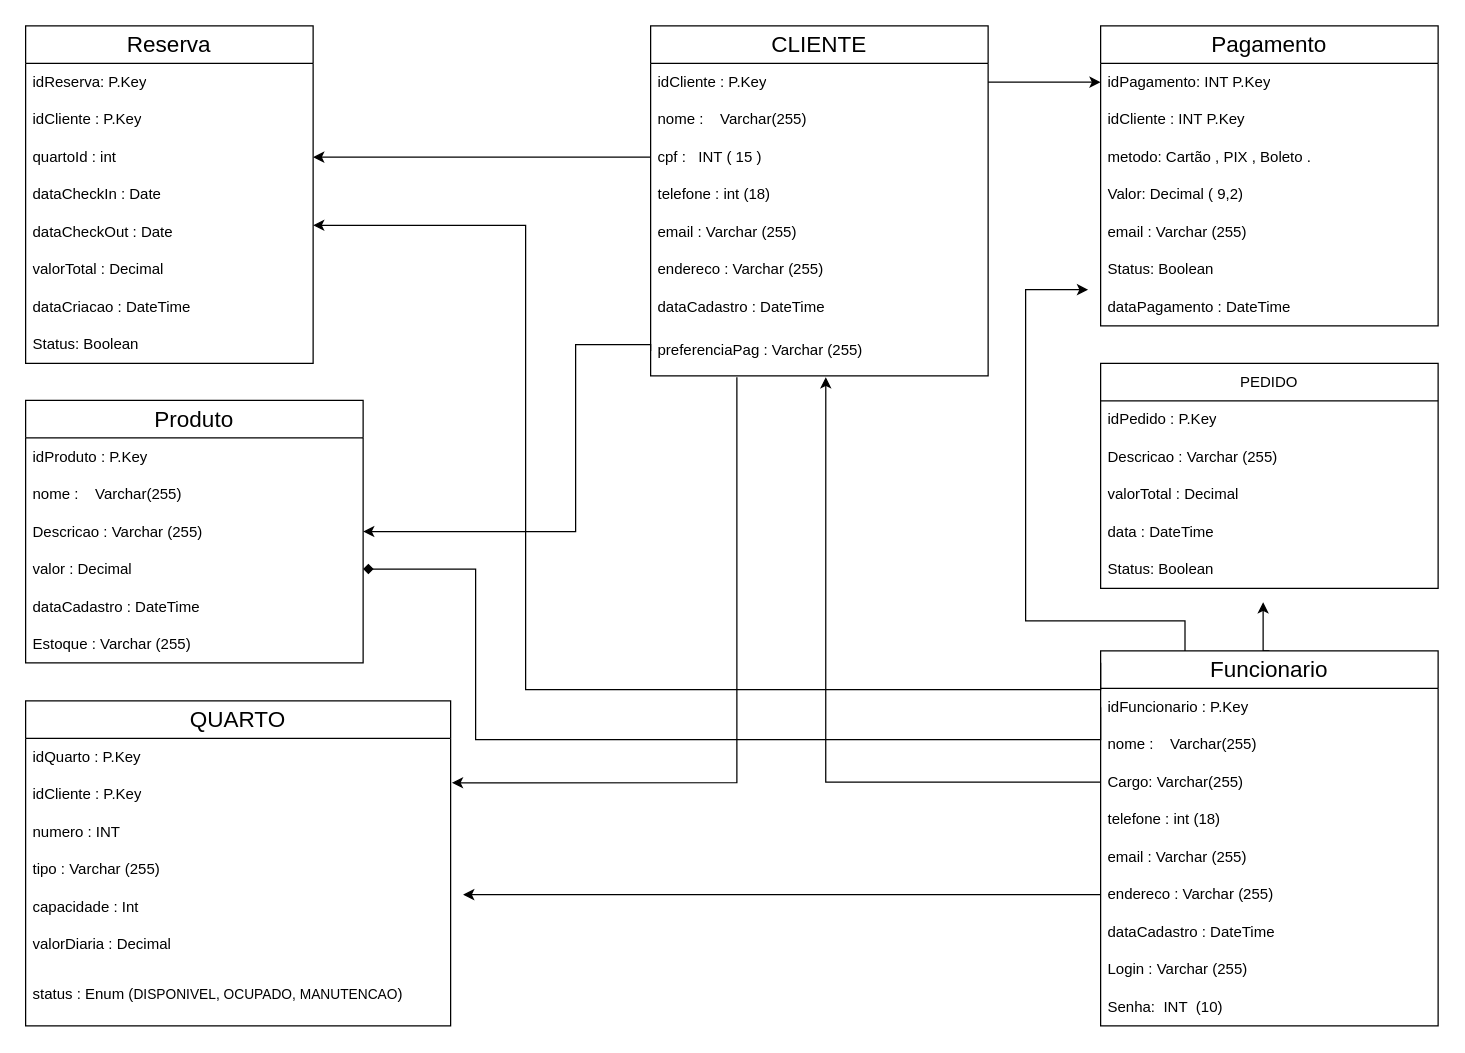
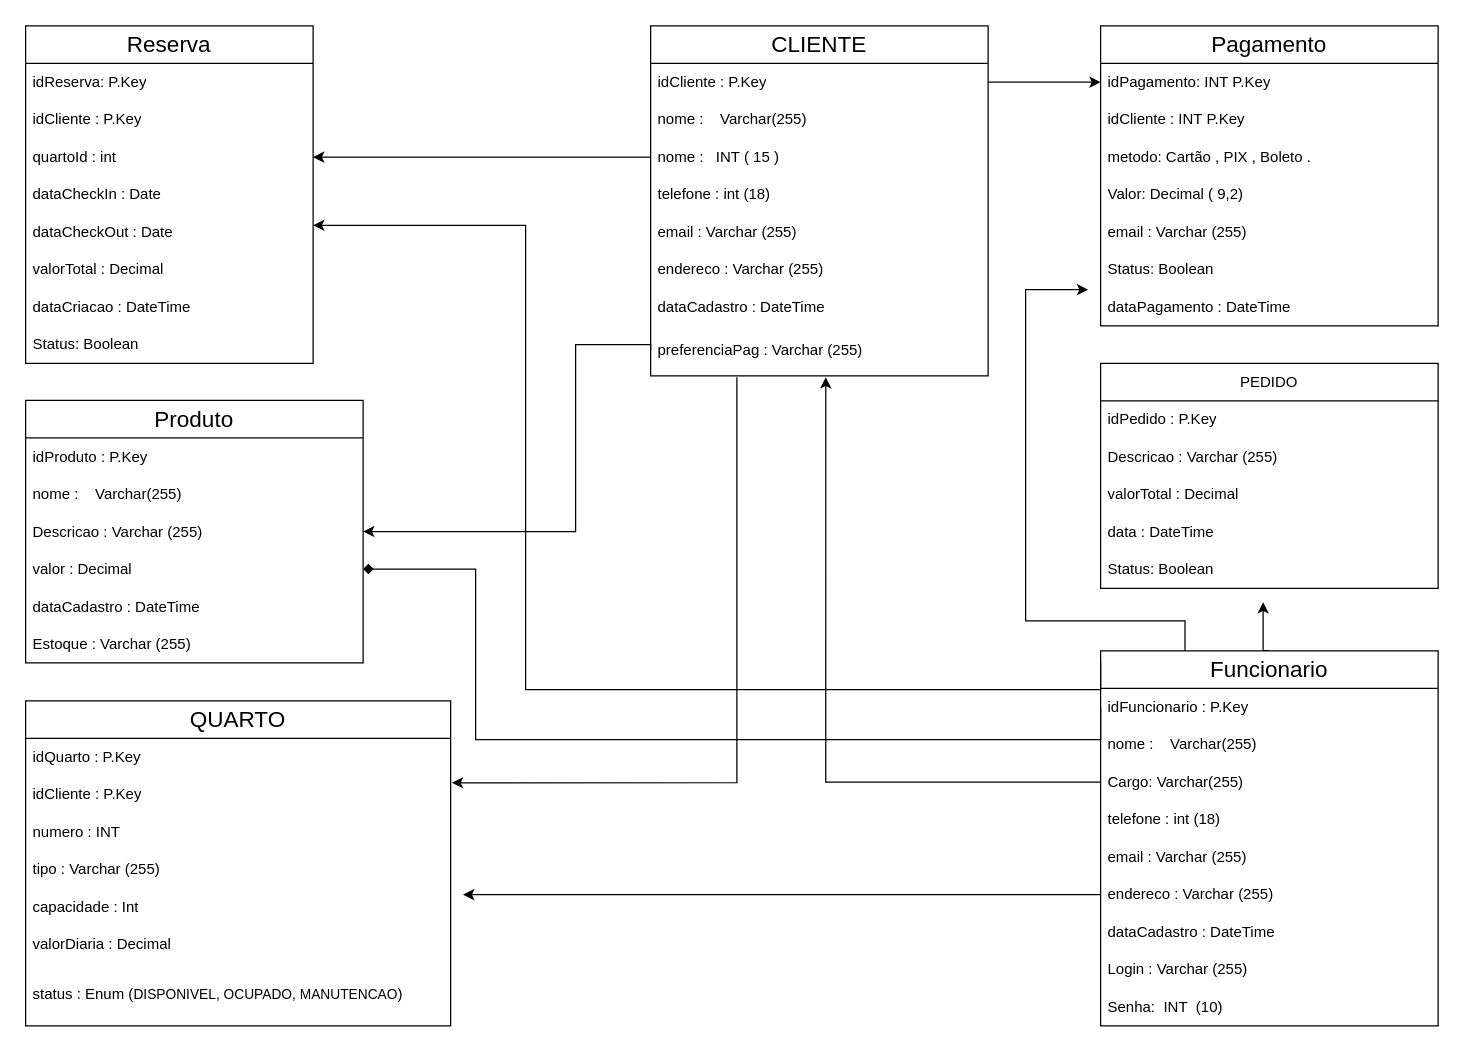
(722, 157) -> (726, 157)
